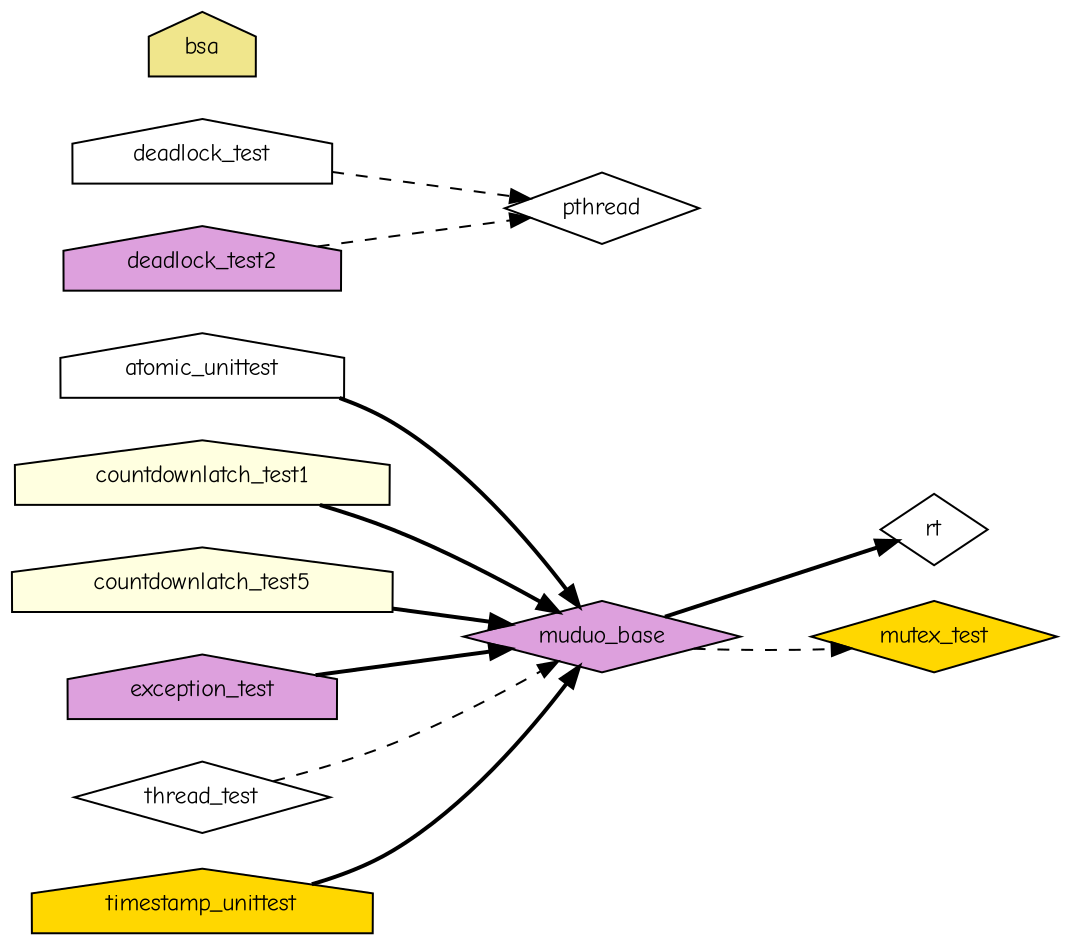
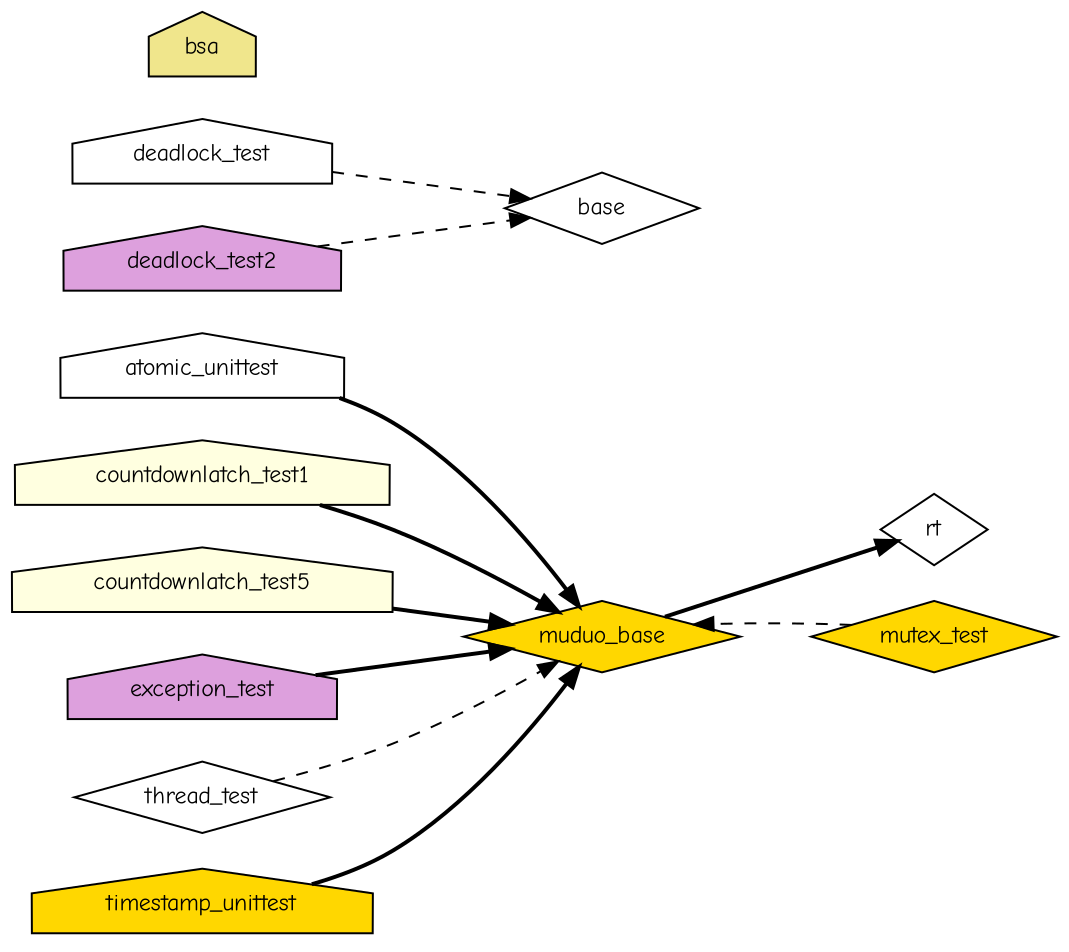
(602, 208) -> (602, 208)
(602, 637) -> (602, 637)
(762, 650) -> (783, 623)
